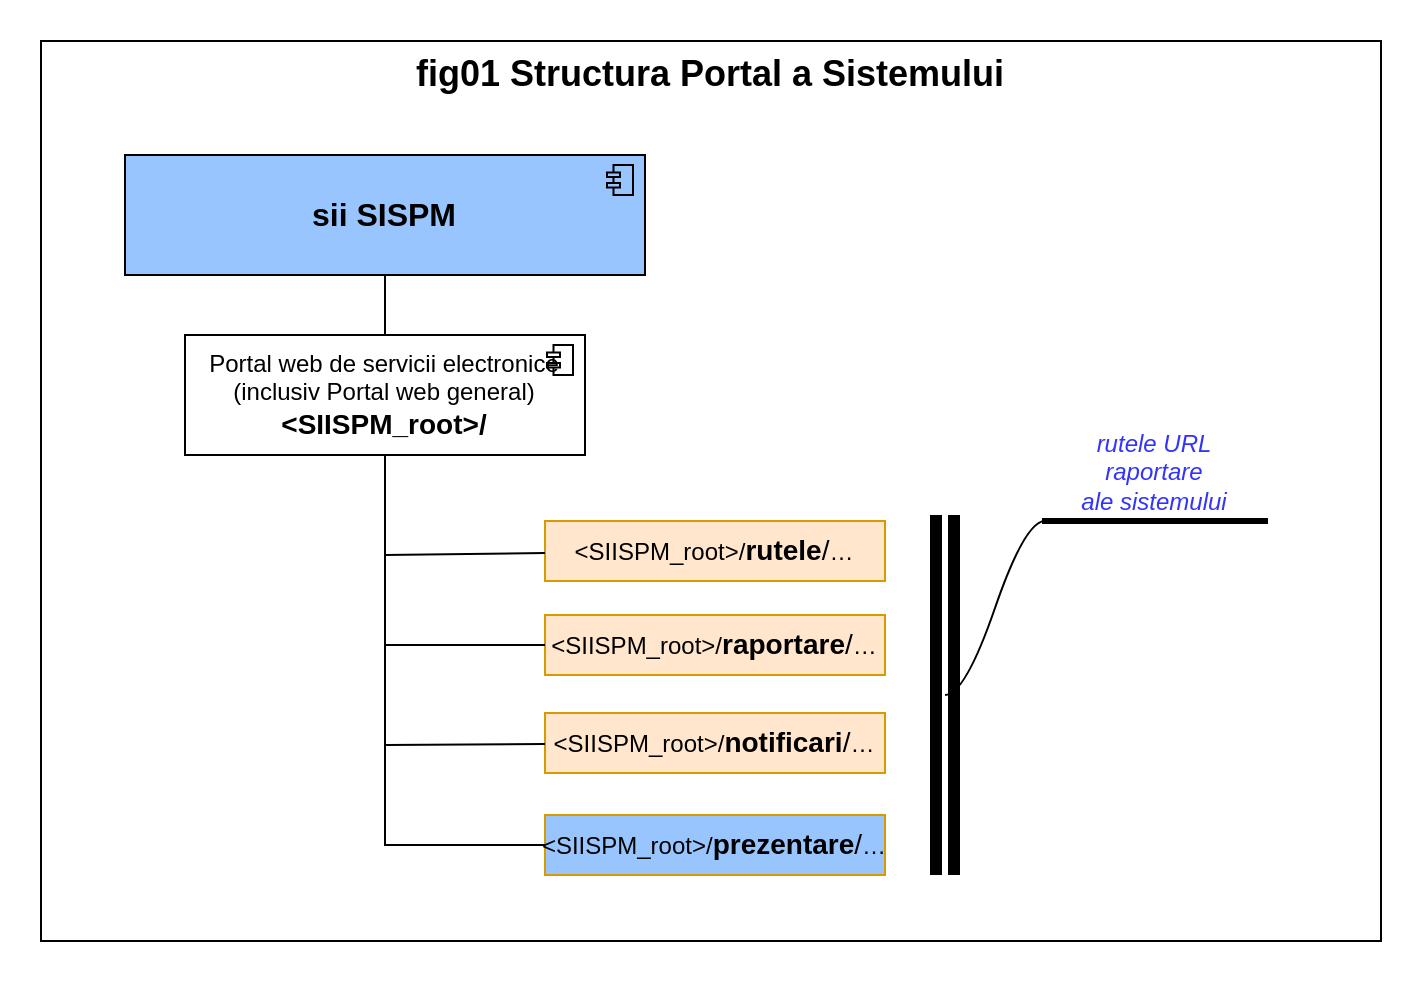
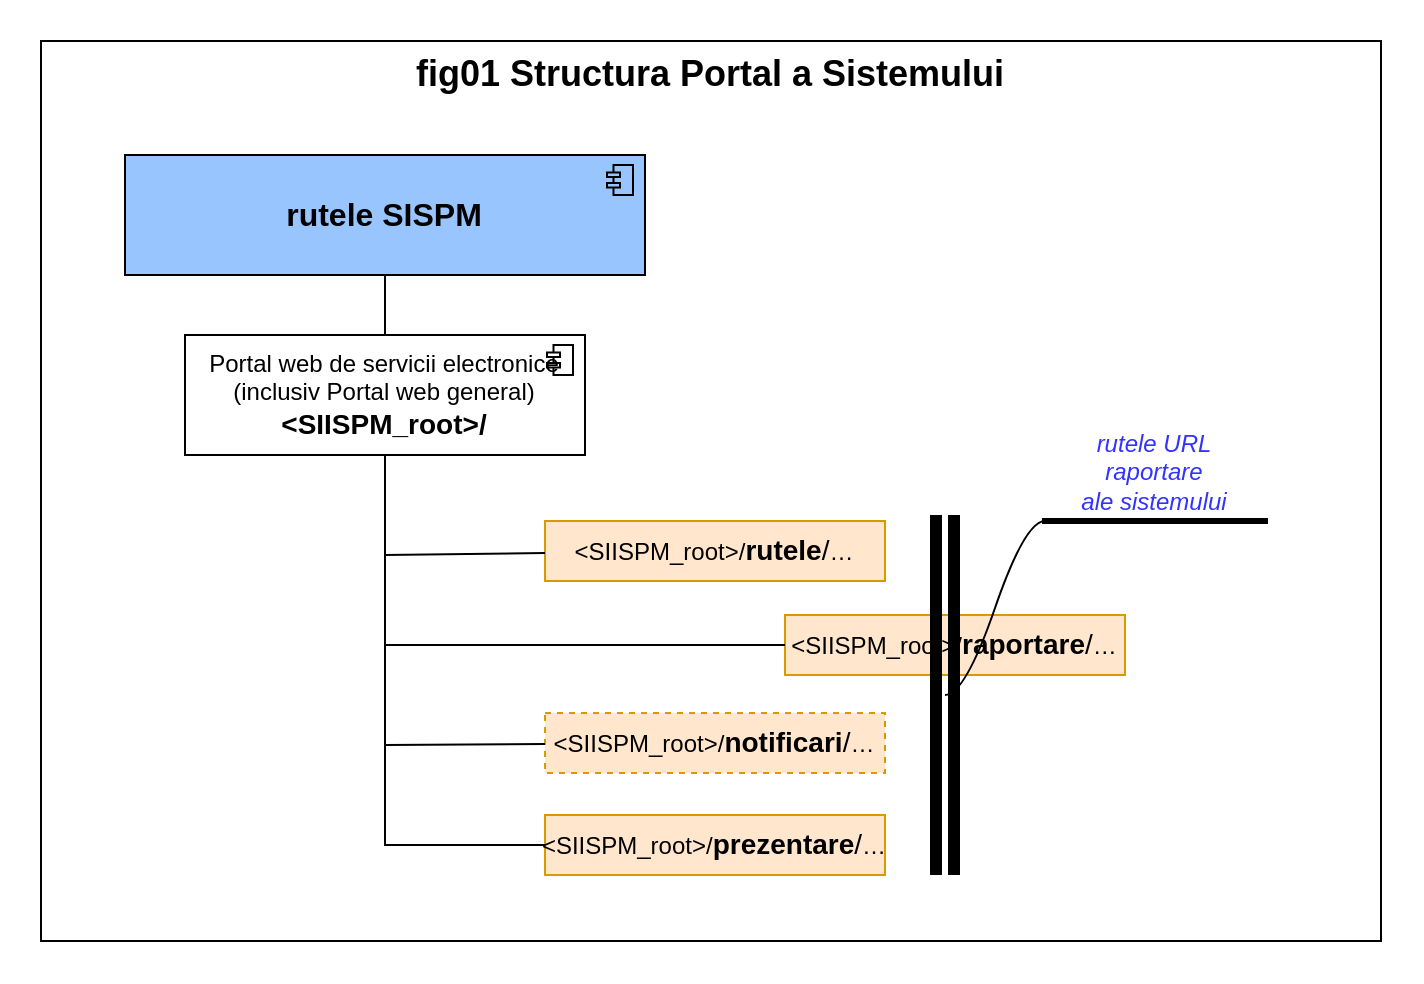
(385, 215) -> (385, 215)
(715, 645) -> (955, 645)
(715, 743) -> (715, 743)
(715, 845) -> (715, 845)
